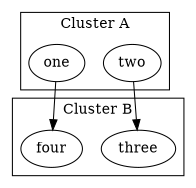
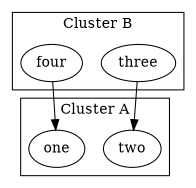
(54, 105) -> (54, 105)
(135, 105) -> (135, 105)
